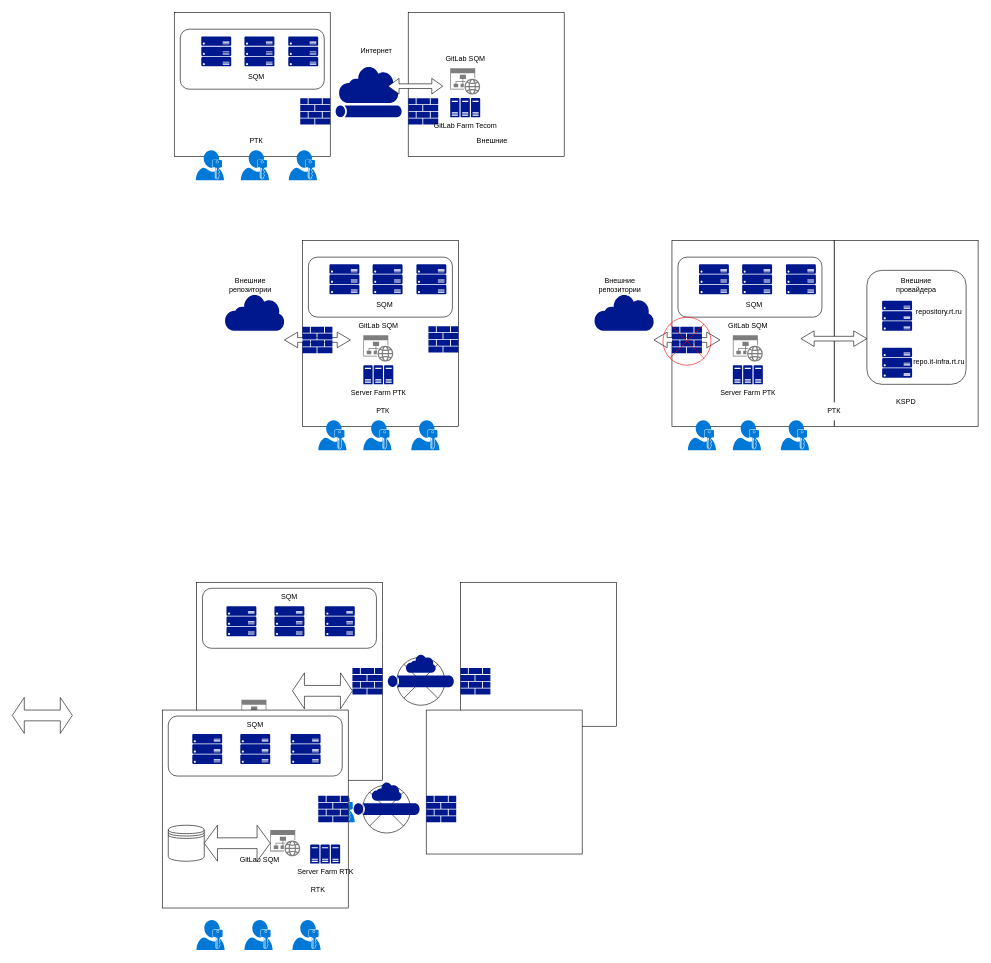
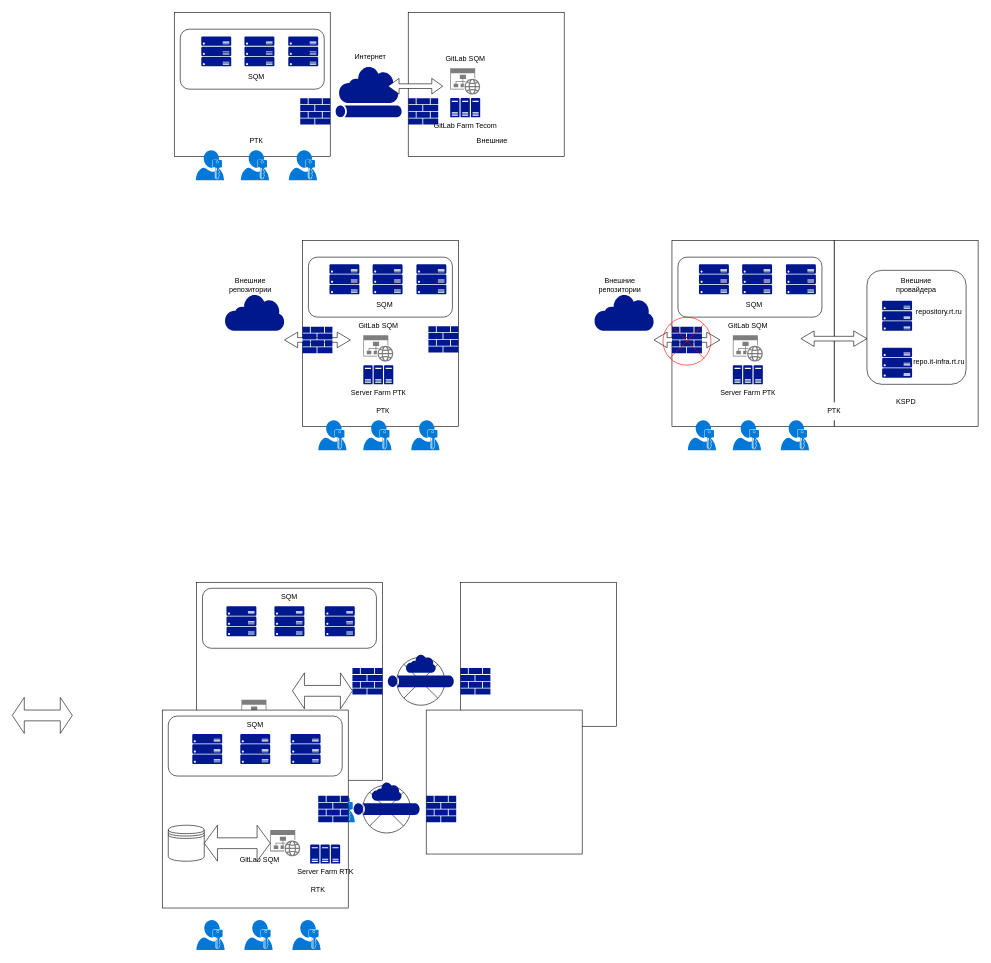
(376, 51) -> (370, 57)
